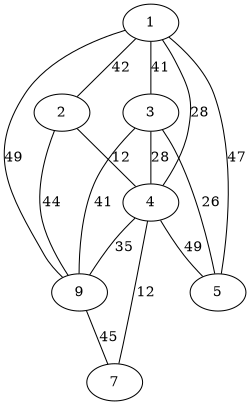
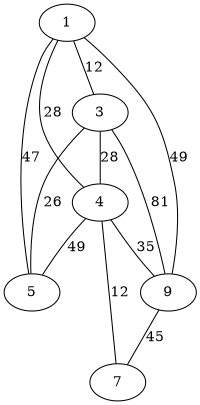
(161, 68) -> (95, 68)
(62, 113) -> none
(104, 203) -> (161, 203)
